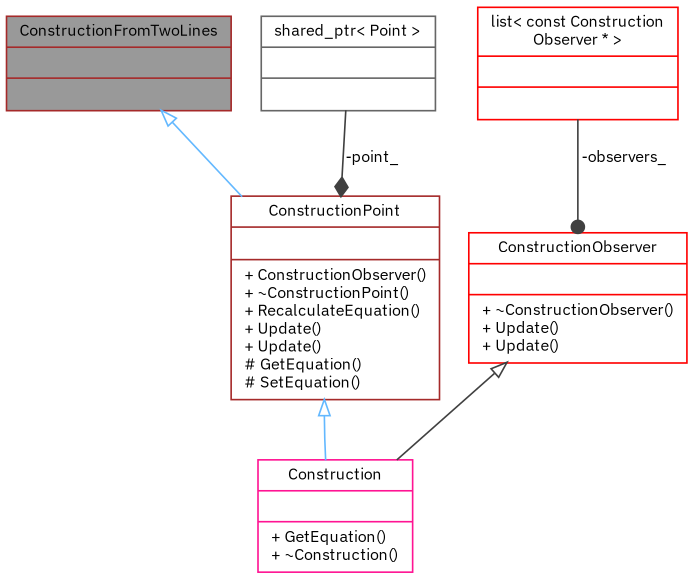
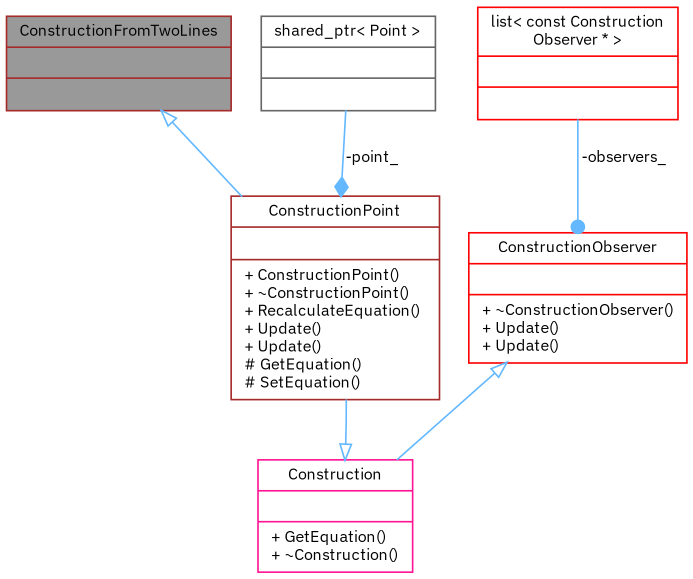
(344, 144) -> (344, 144)
(578, 170) -> (578, 170)
(335, 275) -> (322, 275)
(446, 417) -> (446, 417)
(325, 438) -> (346, 422)
